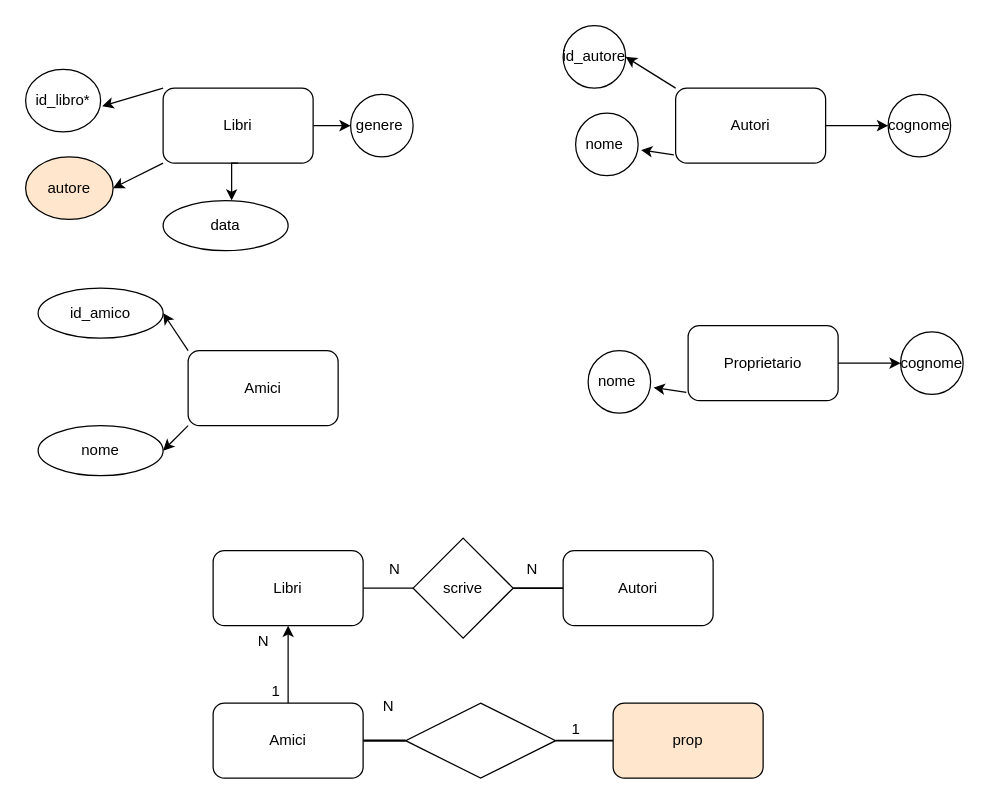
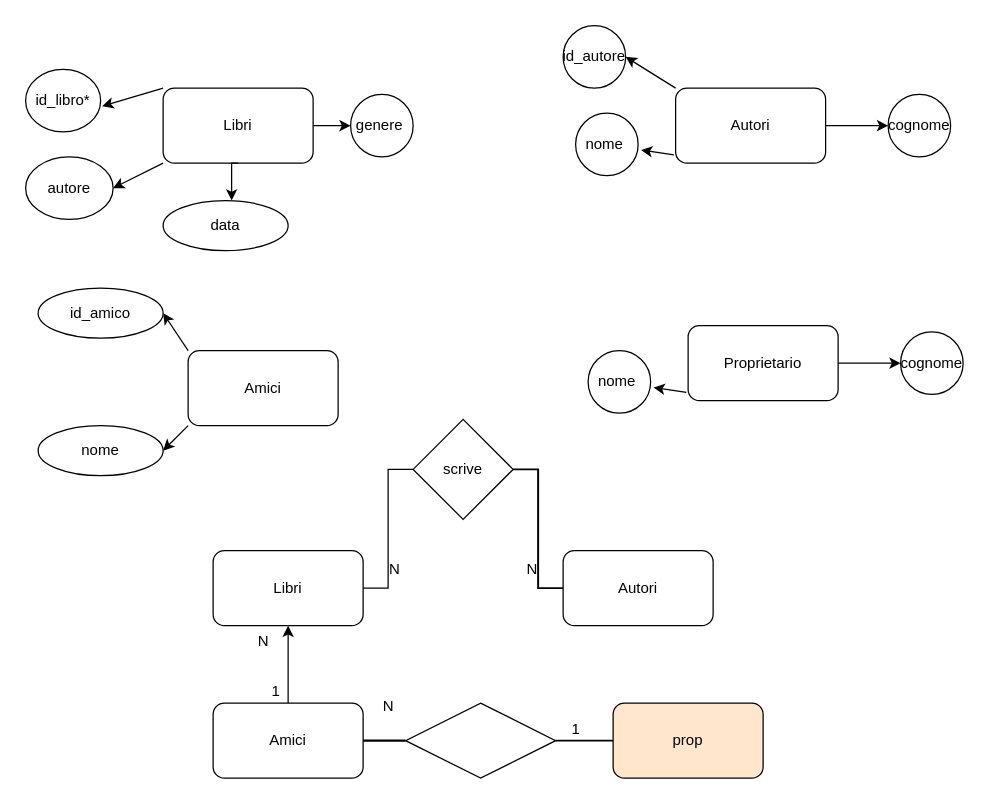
(69, 188) -> (69, 188)
(463, 588) -> (463, 469)
